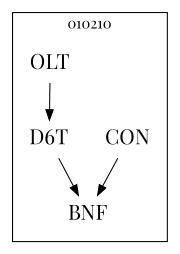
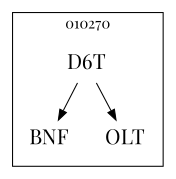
(90, 25) -> (88, 25)
(50, 96) -> (104, 97)
(128, 139) -> none
